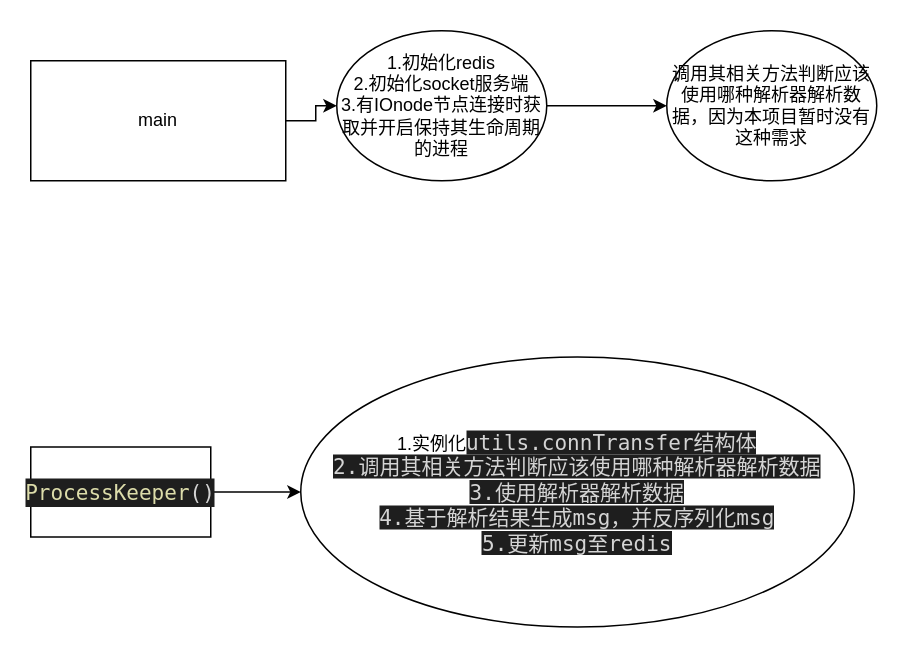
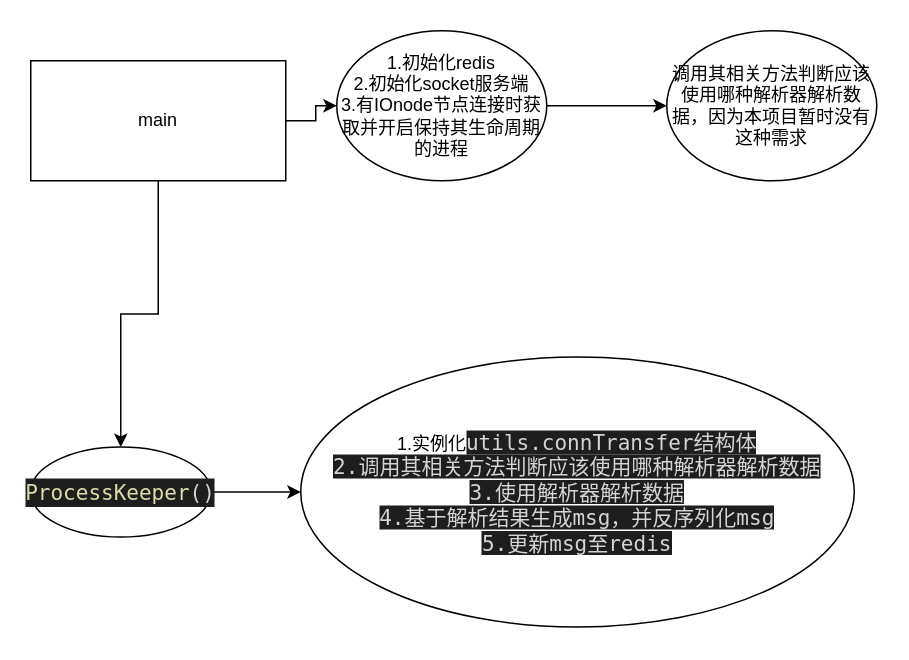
none -> (145, 314)
(121, 492) -> (121, 492)
